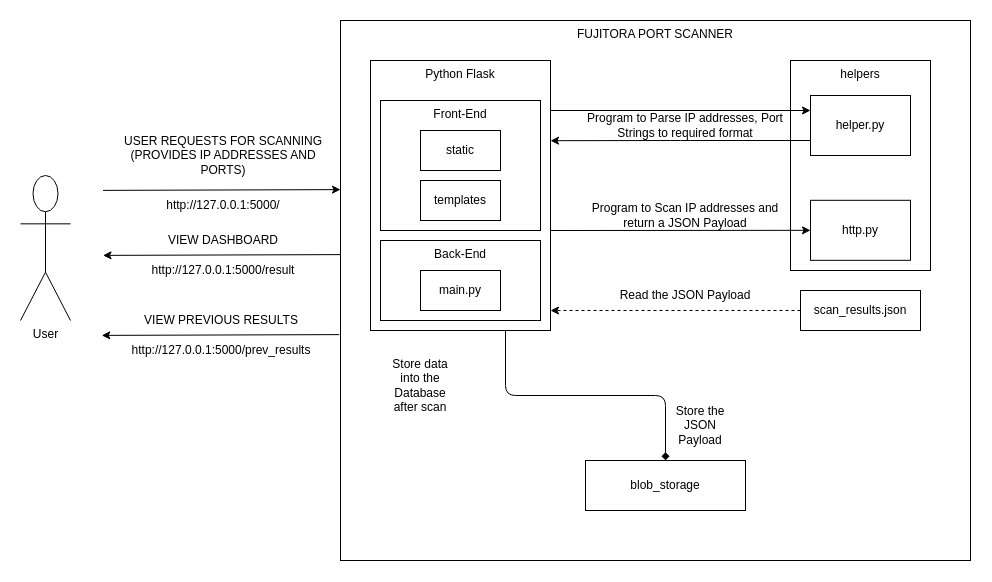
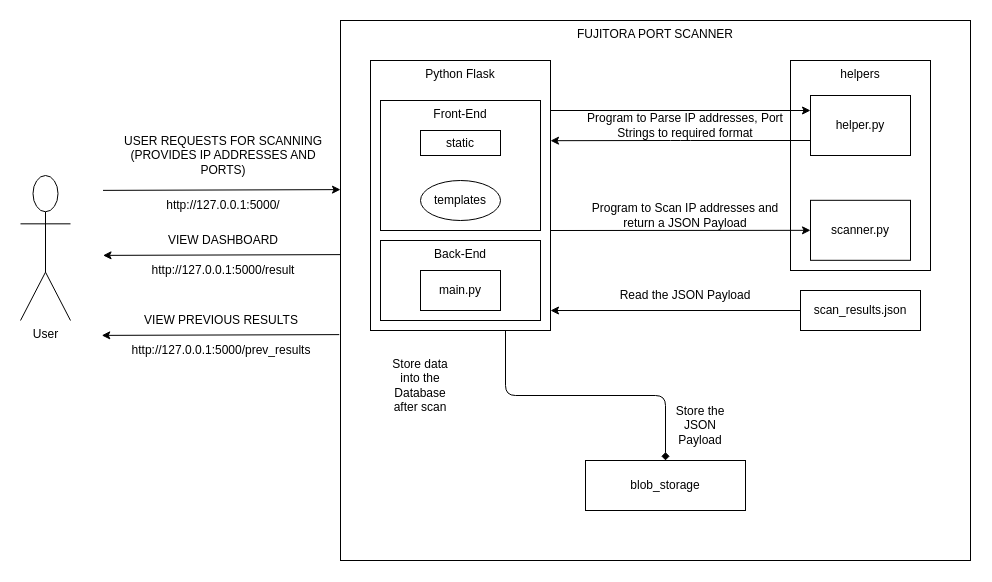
(461, 151) -> (461, 143)
(461, 201) -> (461, 201)
(861, 231) -> (861, 231)
(679, 311) -> (679, 311)
